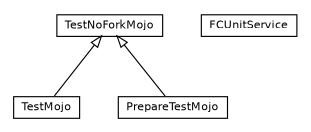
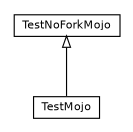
(249, 25) -> none
(173, 107) -> none
